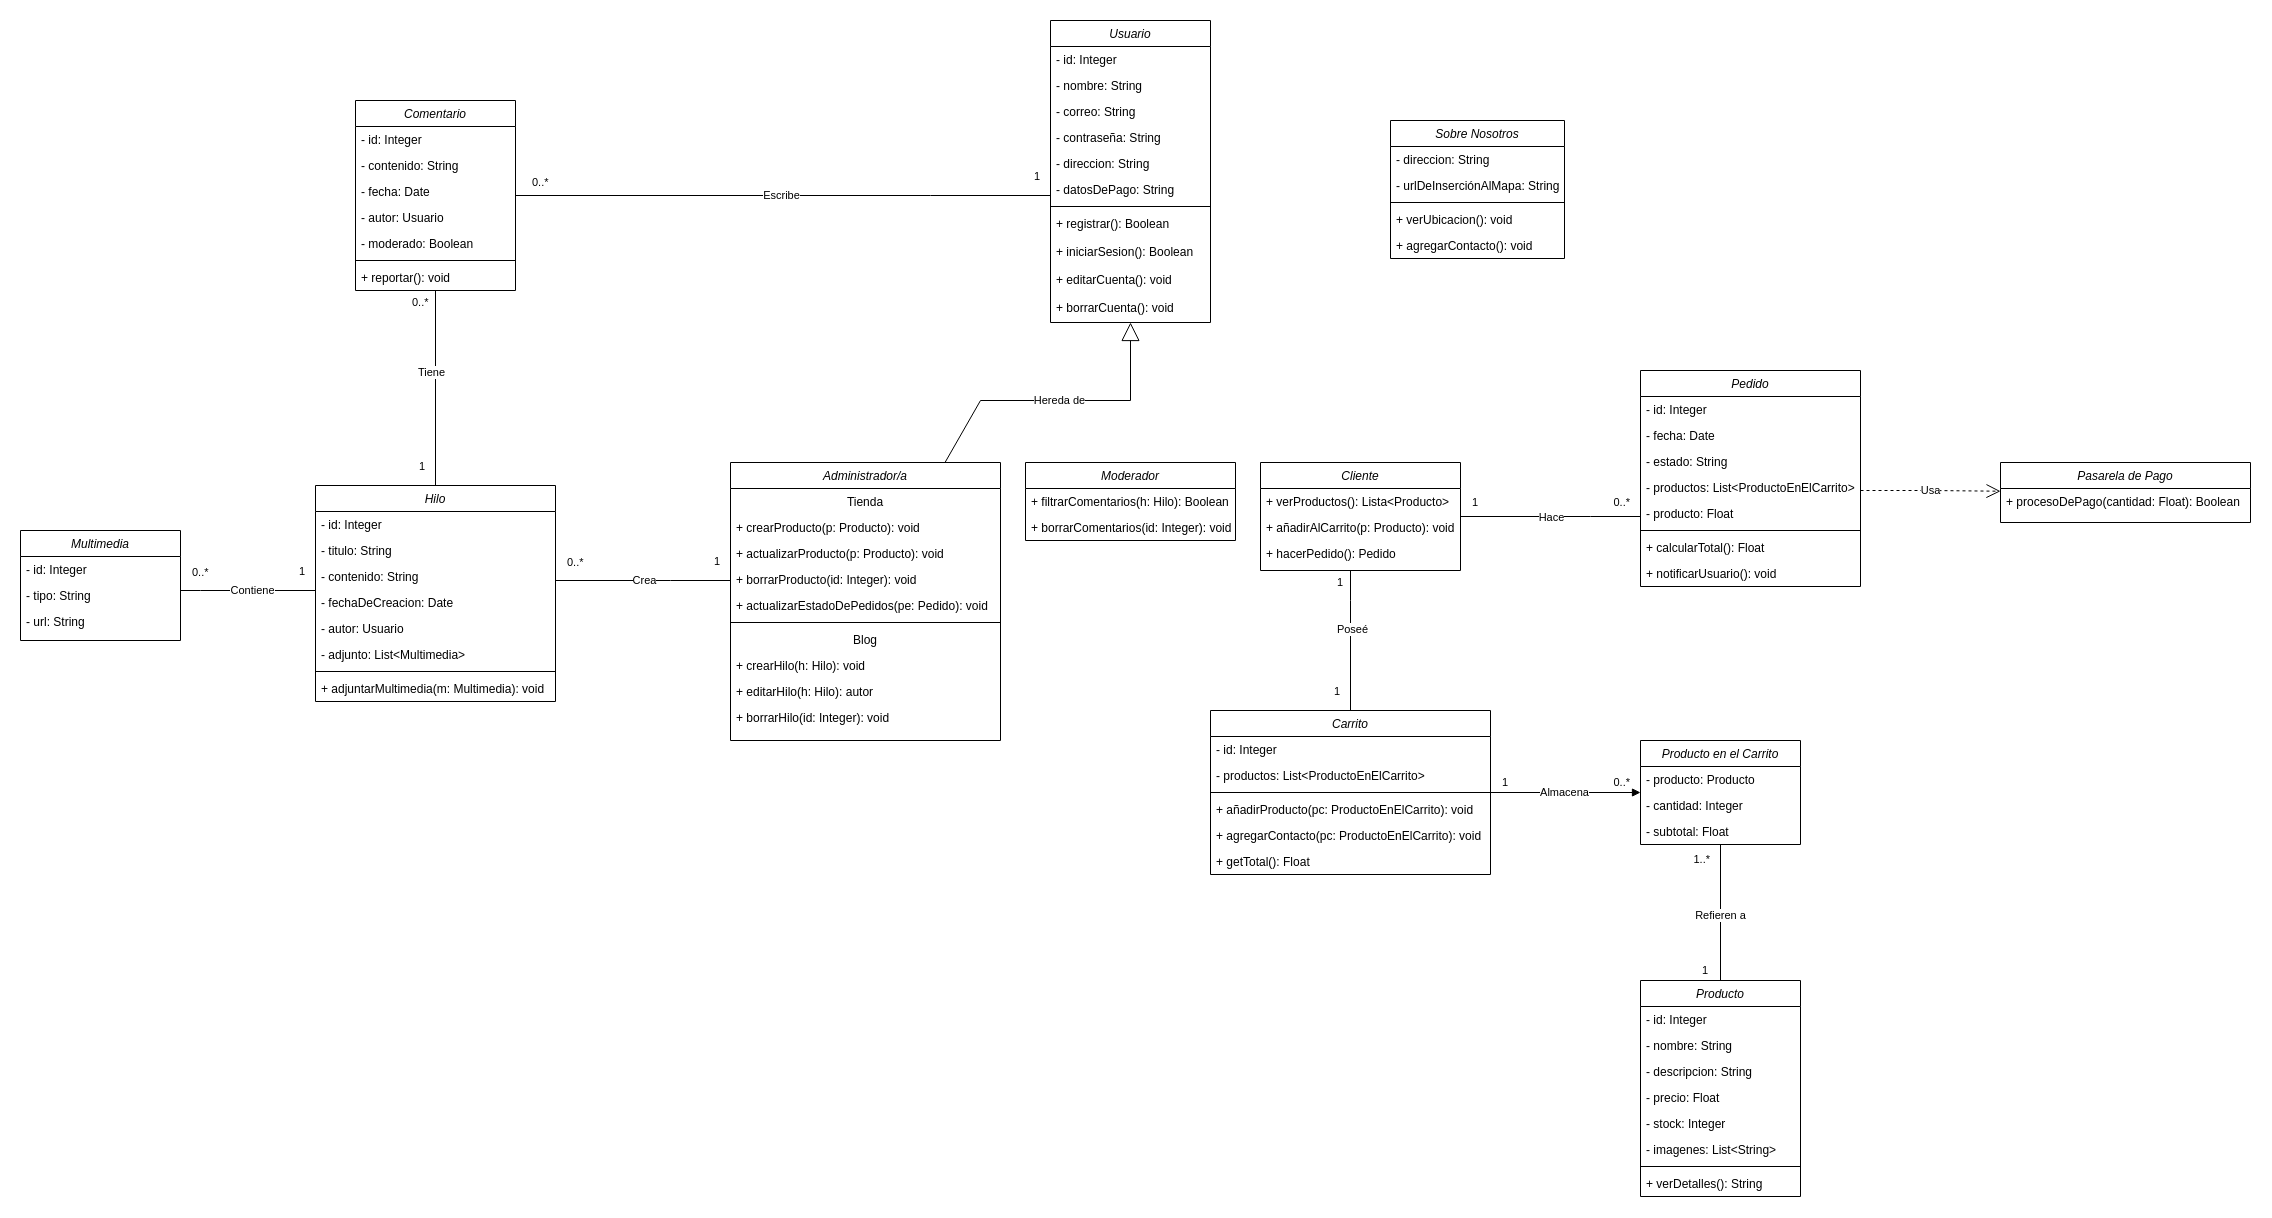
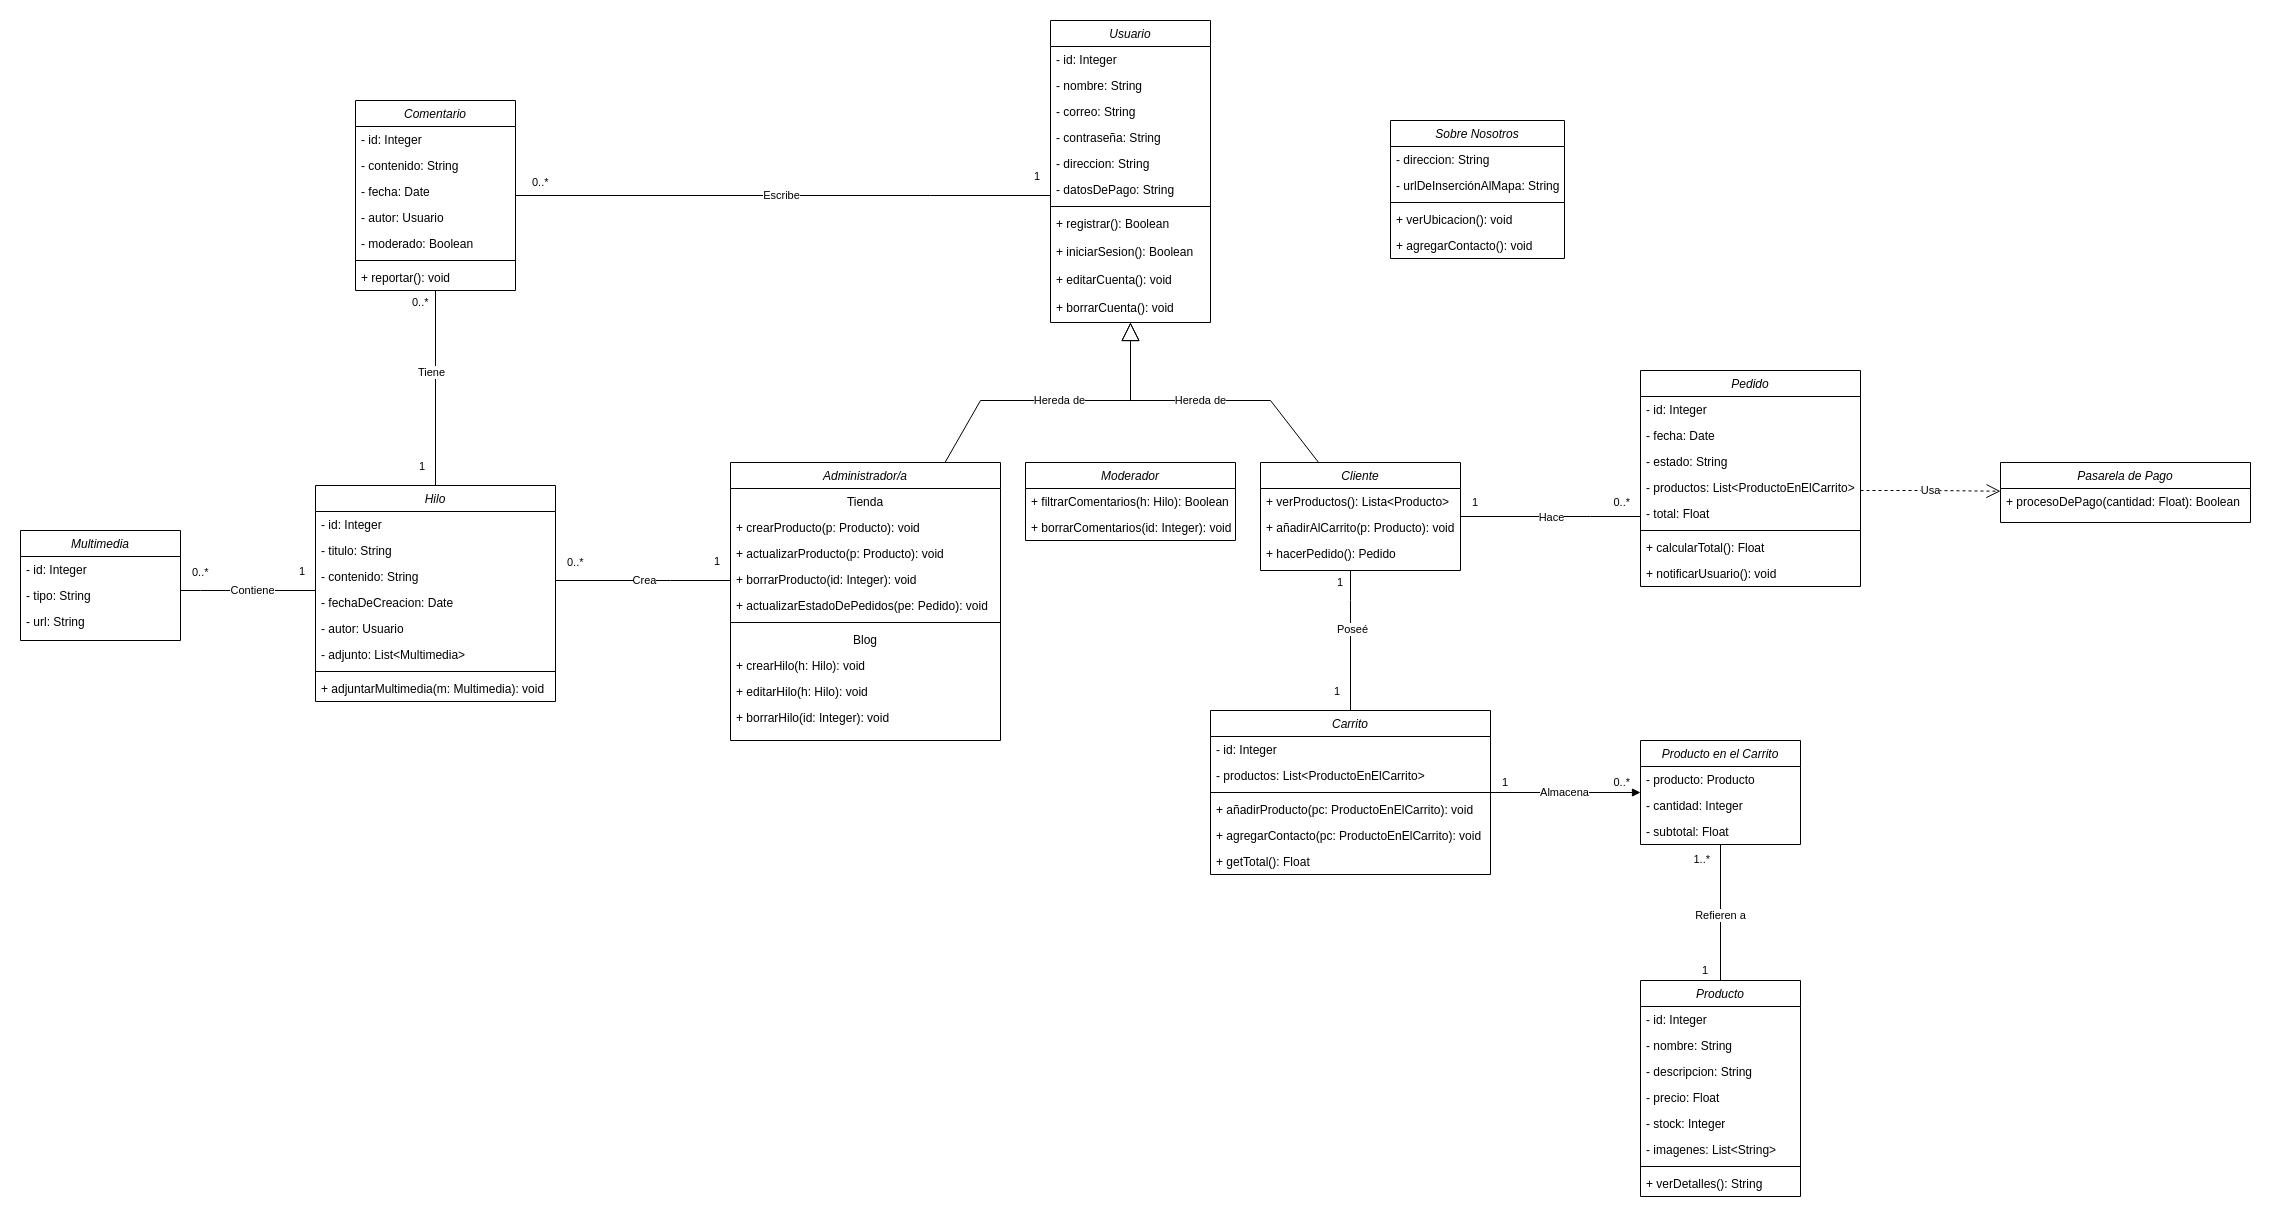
none -> (1241, 401)
(1697, 514) -> (1685, 514)
(814, 692) -> (810, 692)
